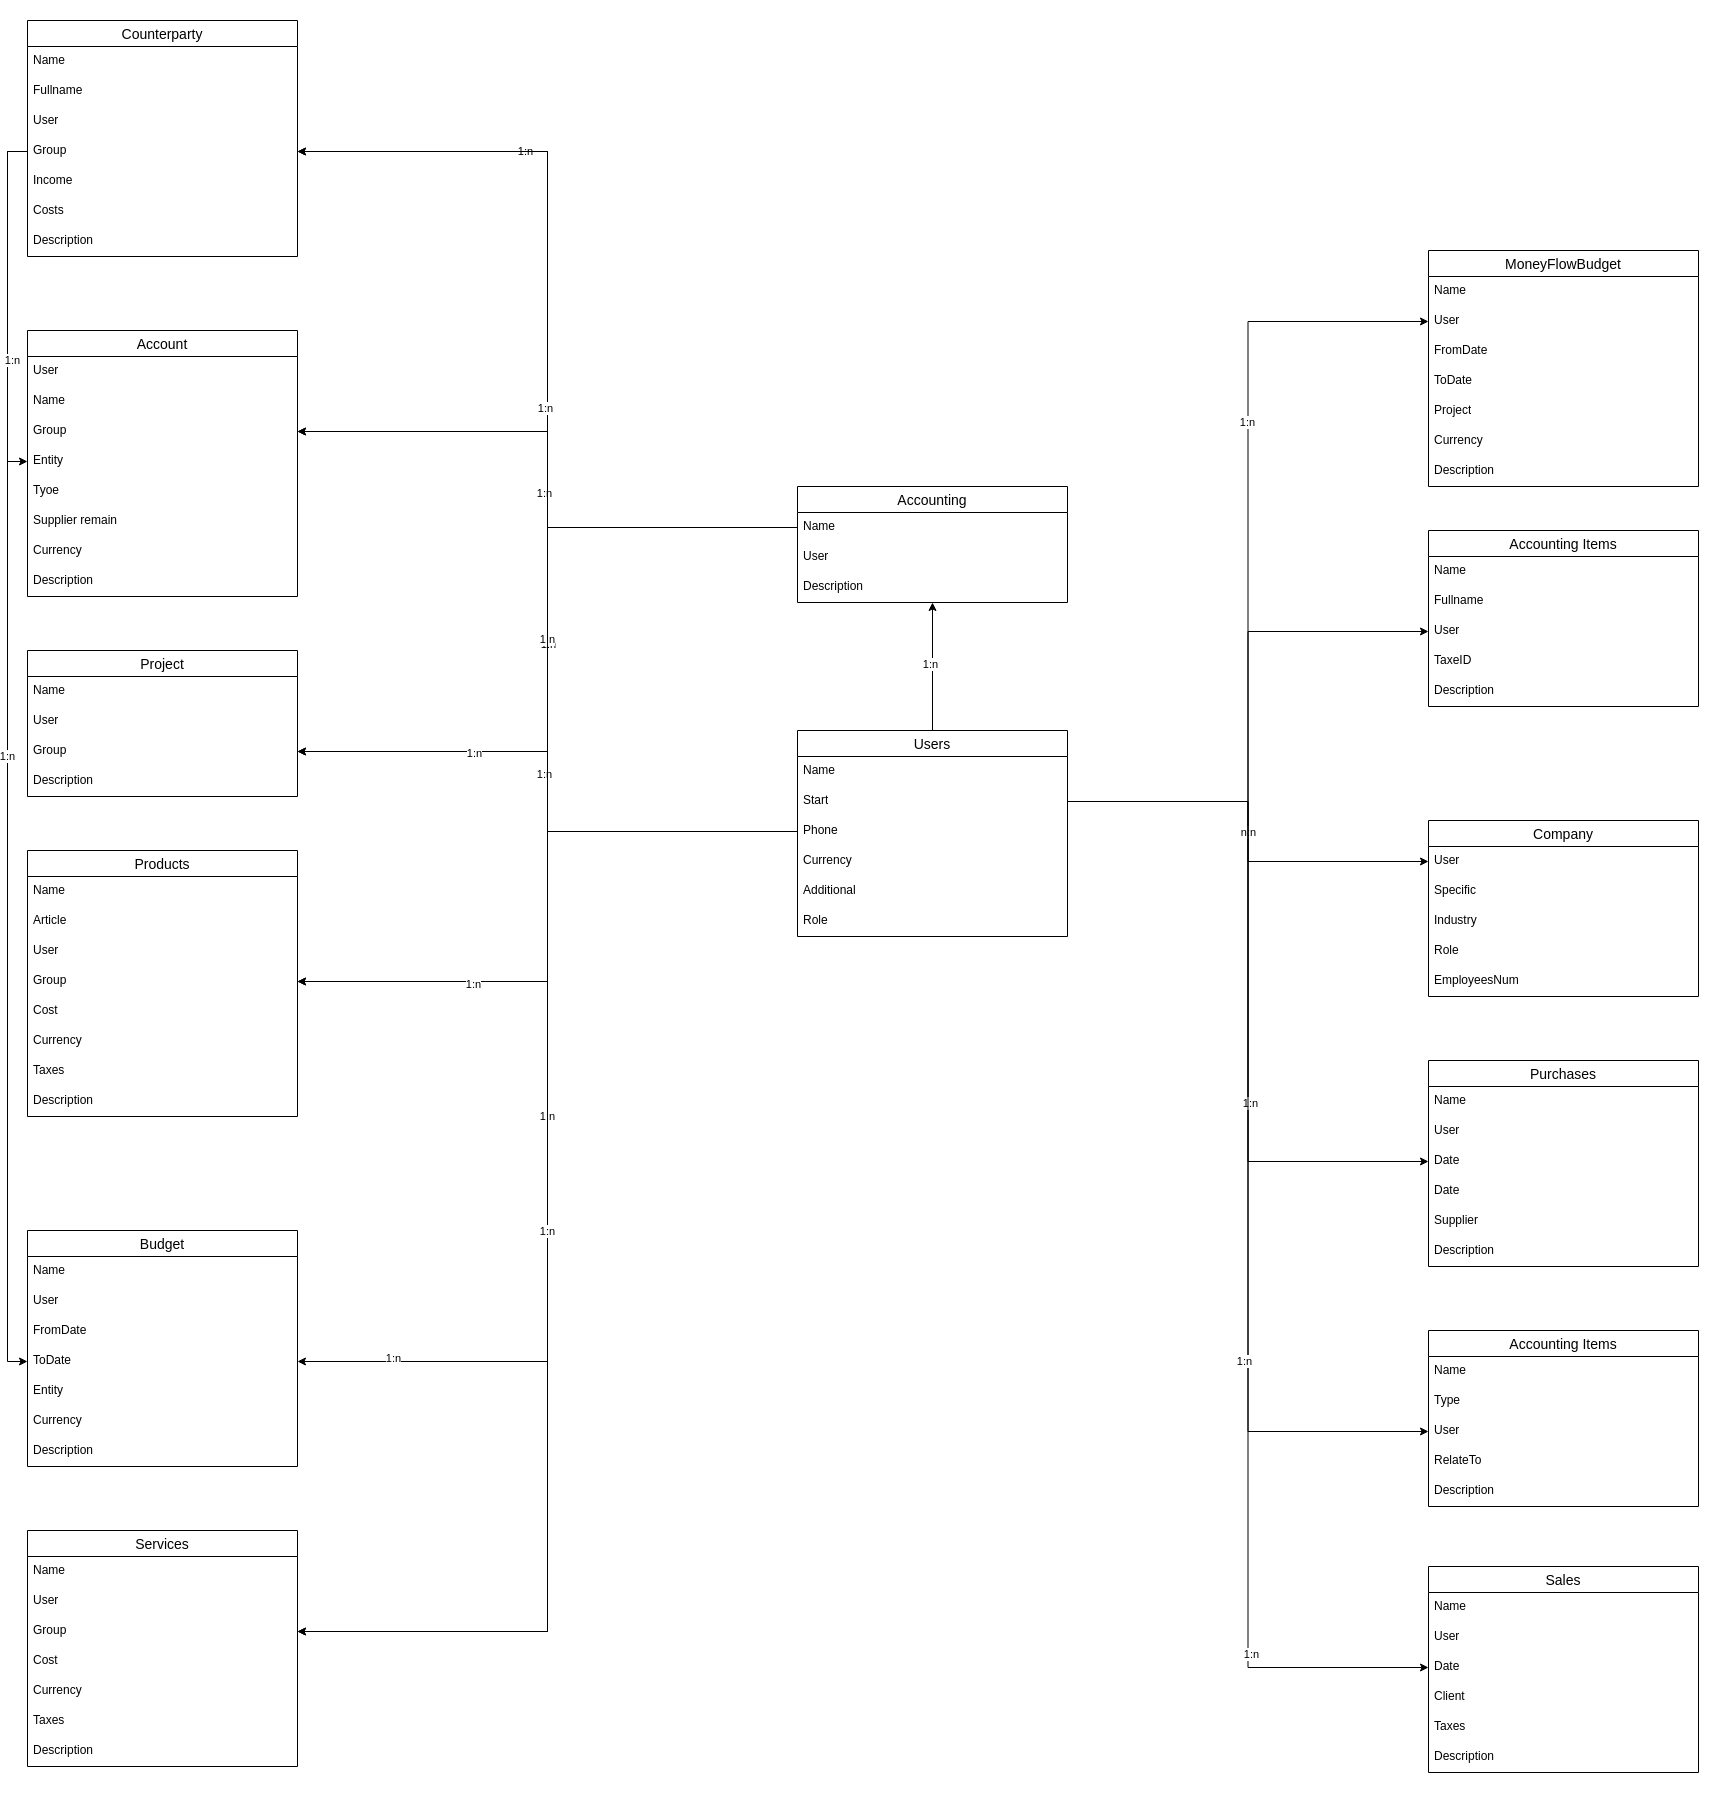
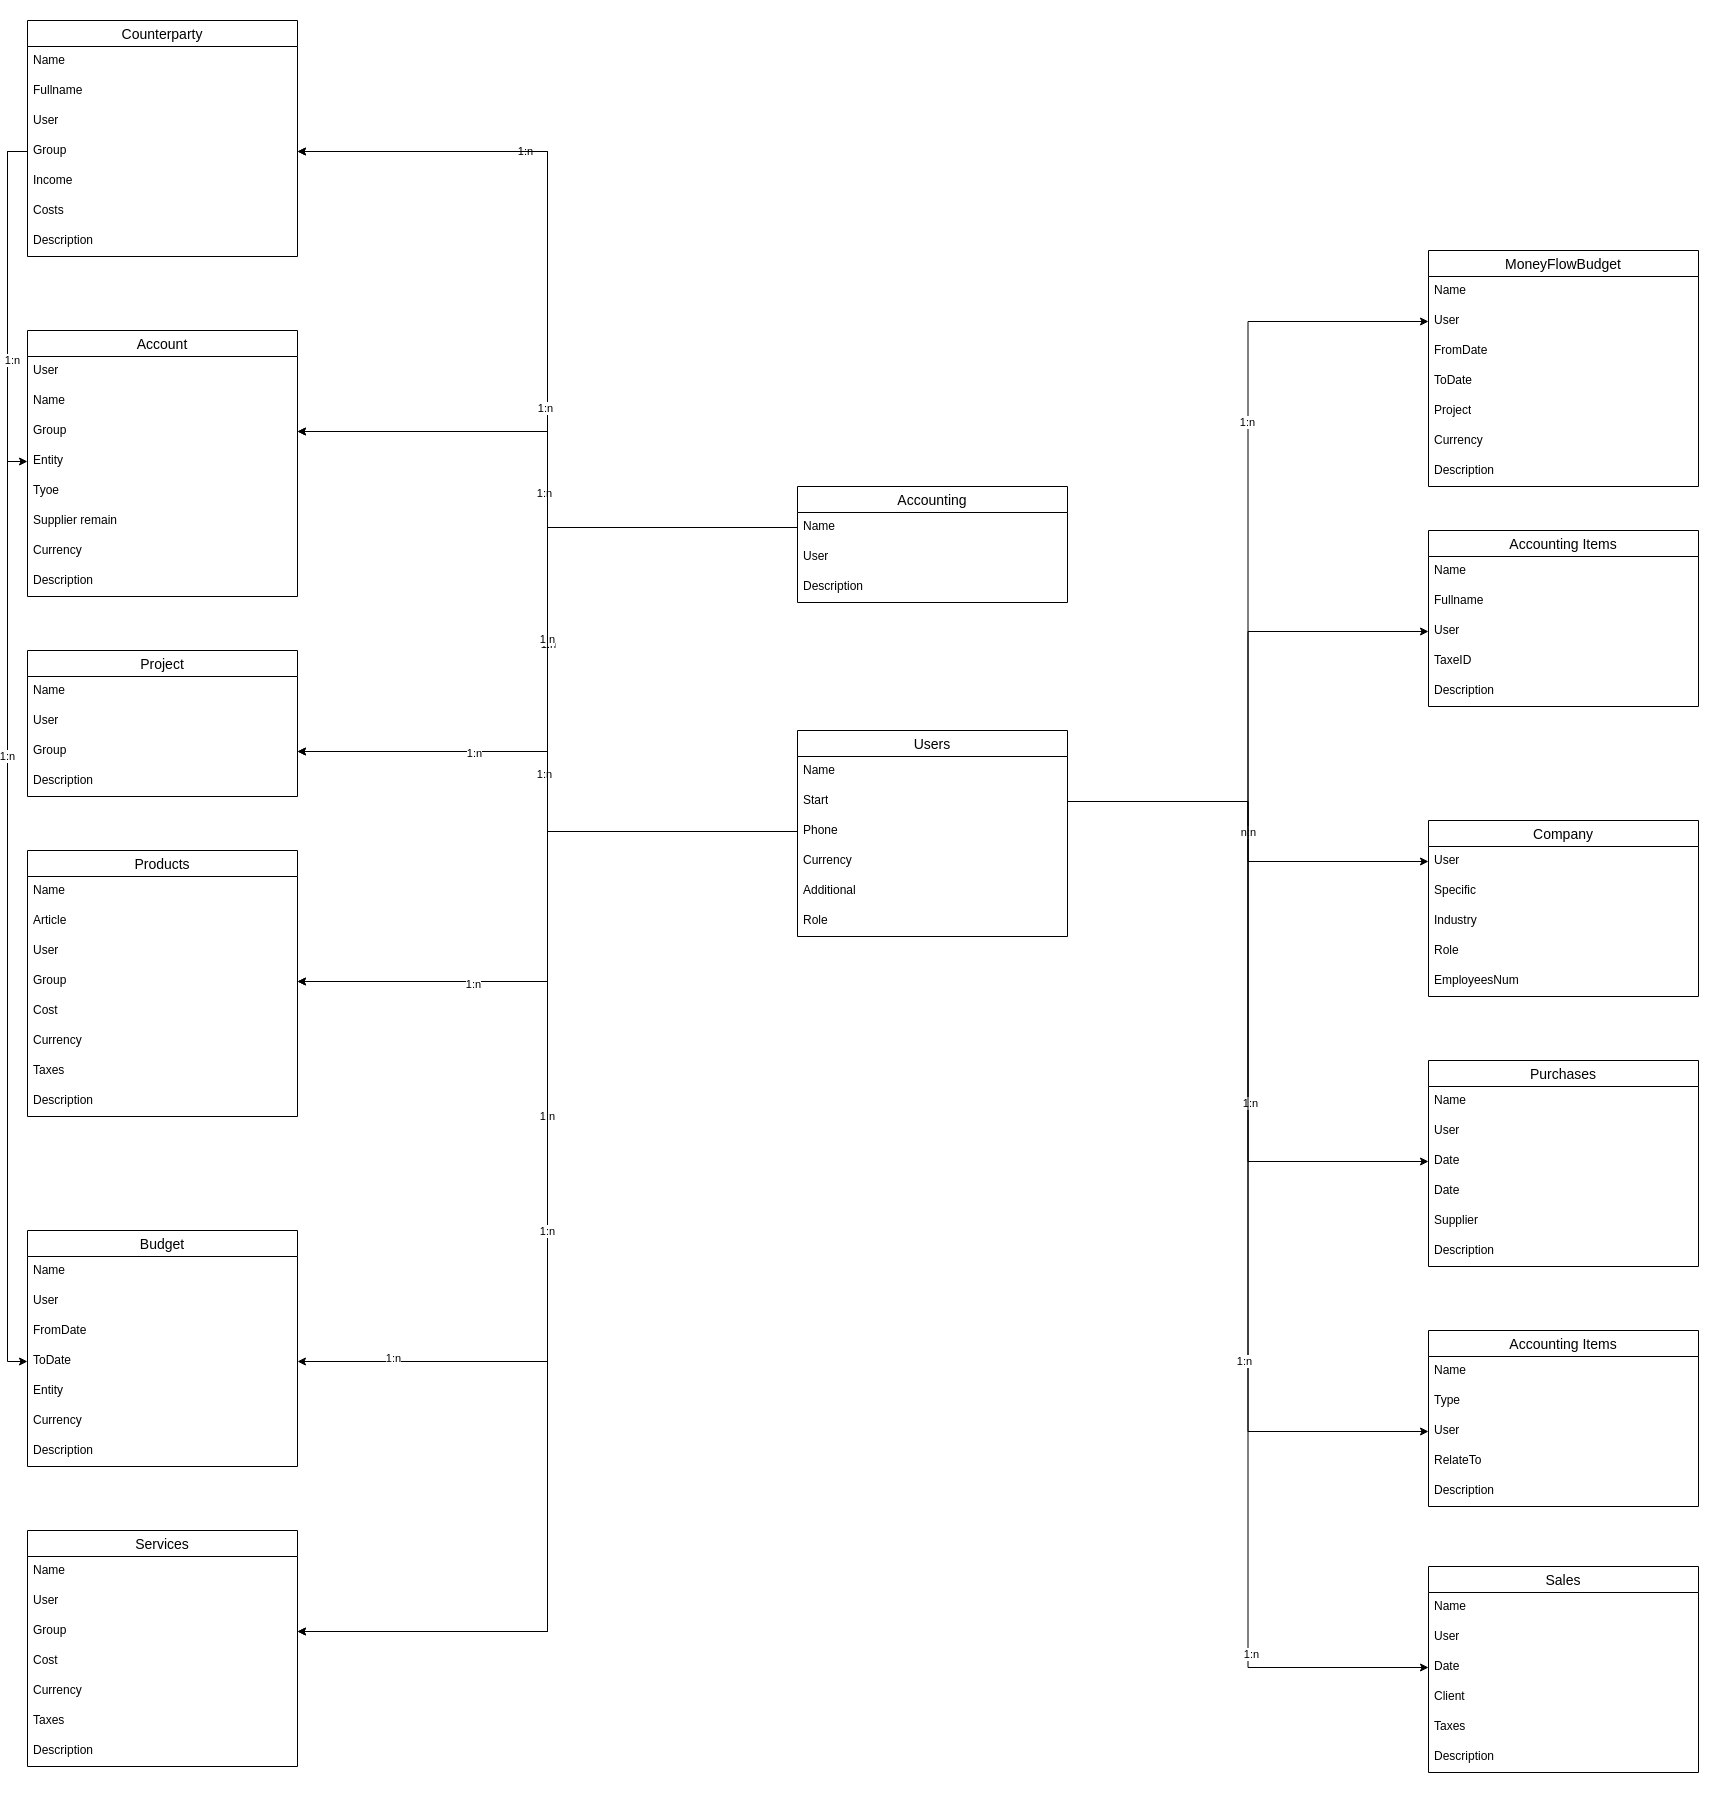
(933, 670) -> none
